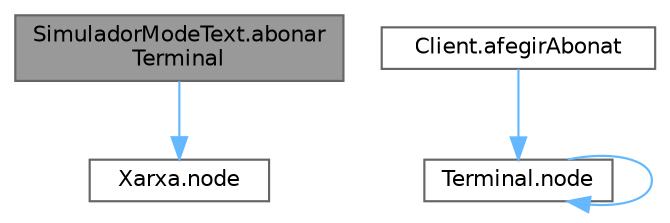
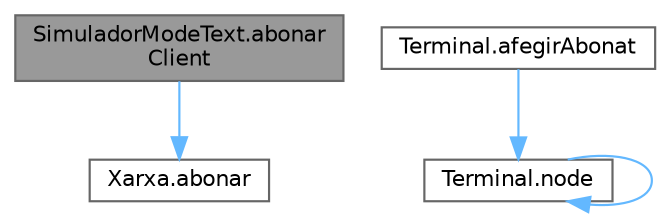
(179, 48) -> (179, 48)
(518, 48) -> (518, 48)
(179, 180) -> (179, 180)
